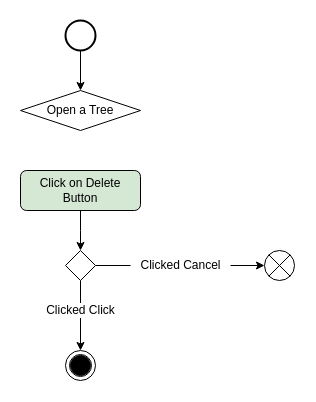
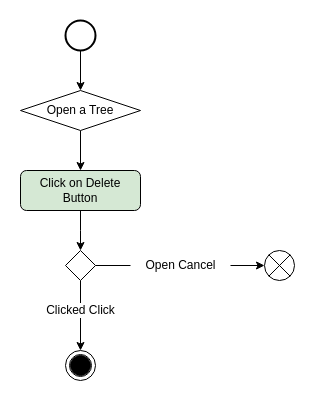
none -> (81, 147)
(181, 266) -> (181, 266)
